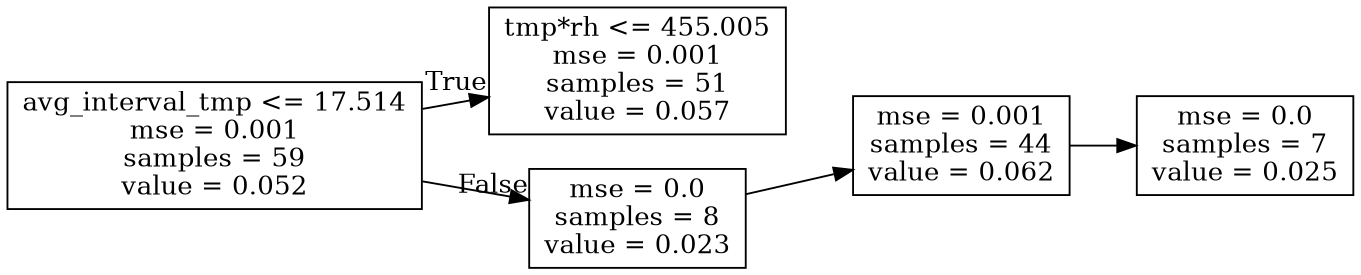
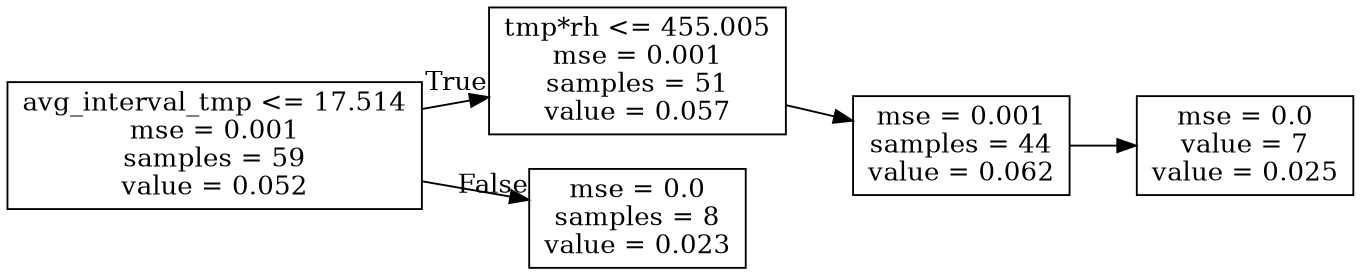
(1245, 146) -> (1245, 146)
(790, 184) -> (810, 111)
